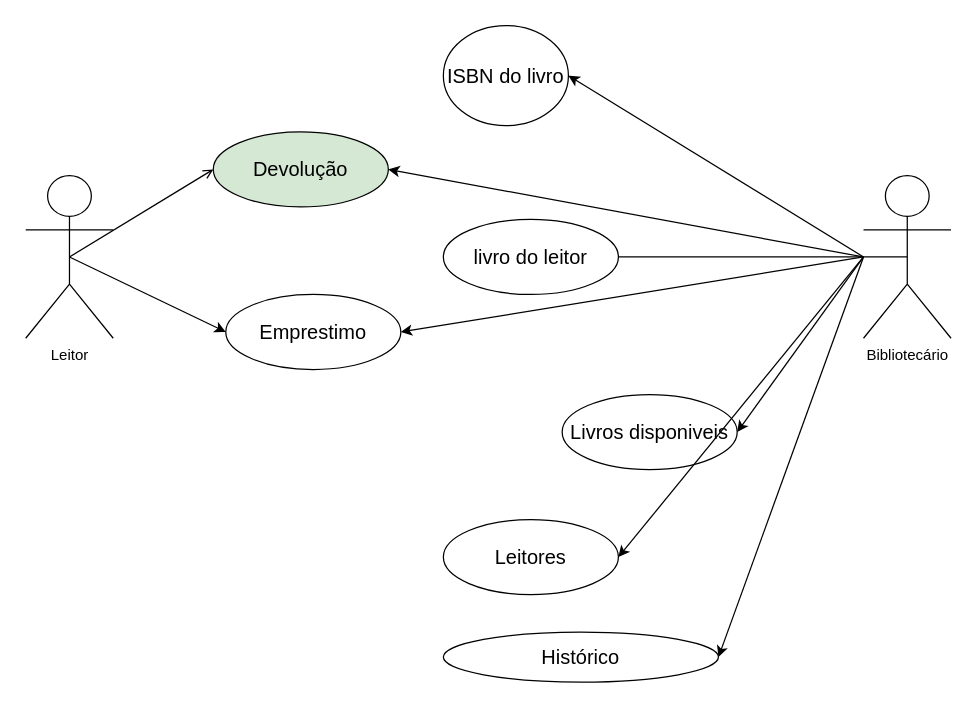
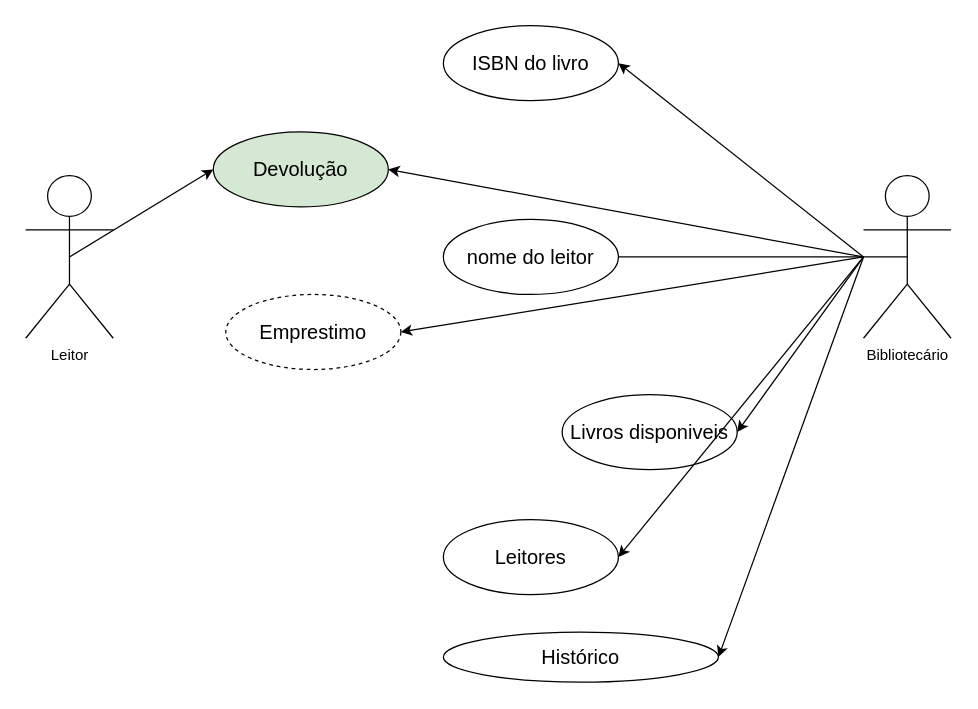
(506, 76) -> (531, 63)
(206, 173) -> (205, 175)
(531, 257) -> (531, 257)
(145, 293) -> none
(313, 332) -> (313, 332)
